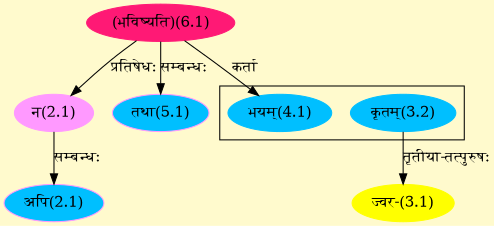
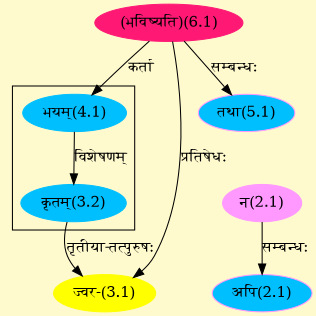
(107, 63) -> (180, 160)
none -> (74, 153)
